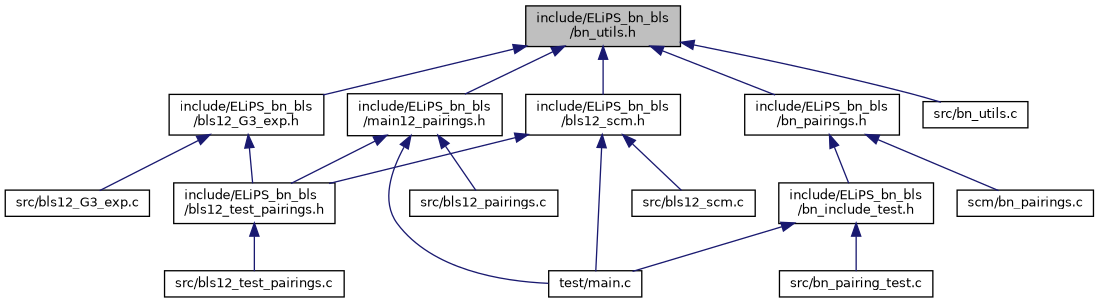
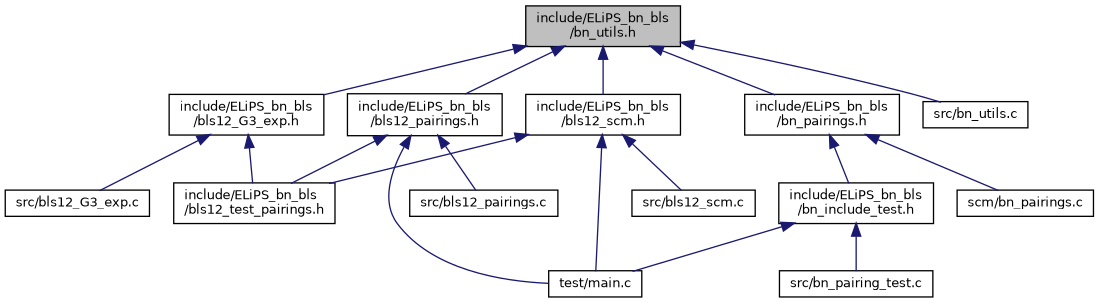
(425, 115) -> (425, 115)
(254, 284) -> none
